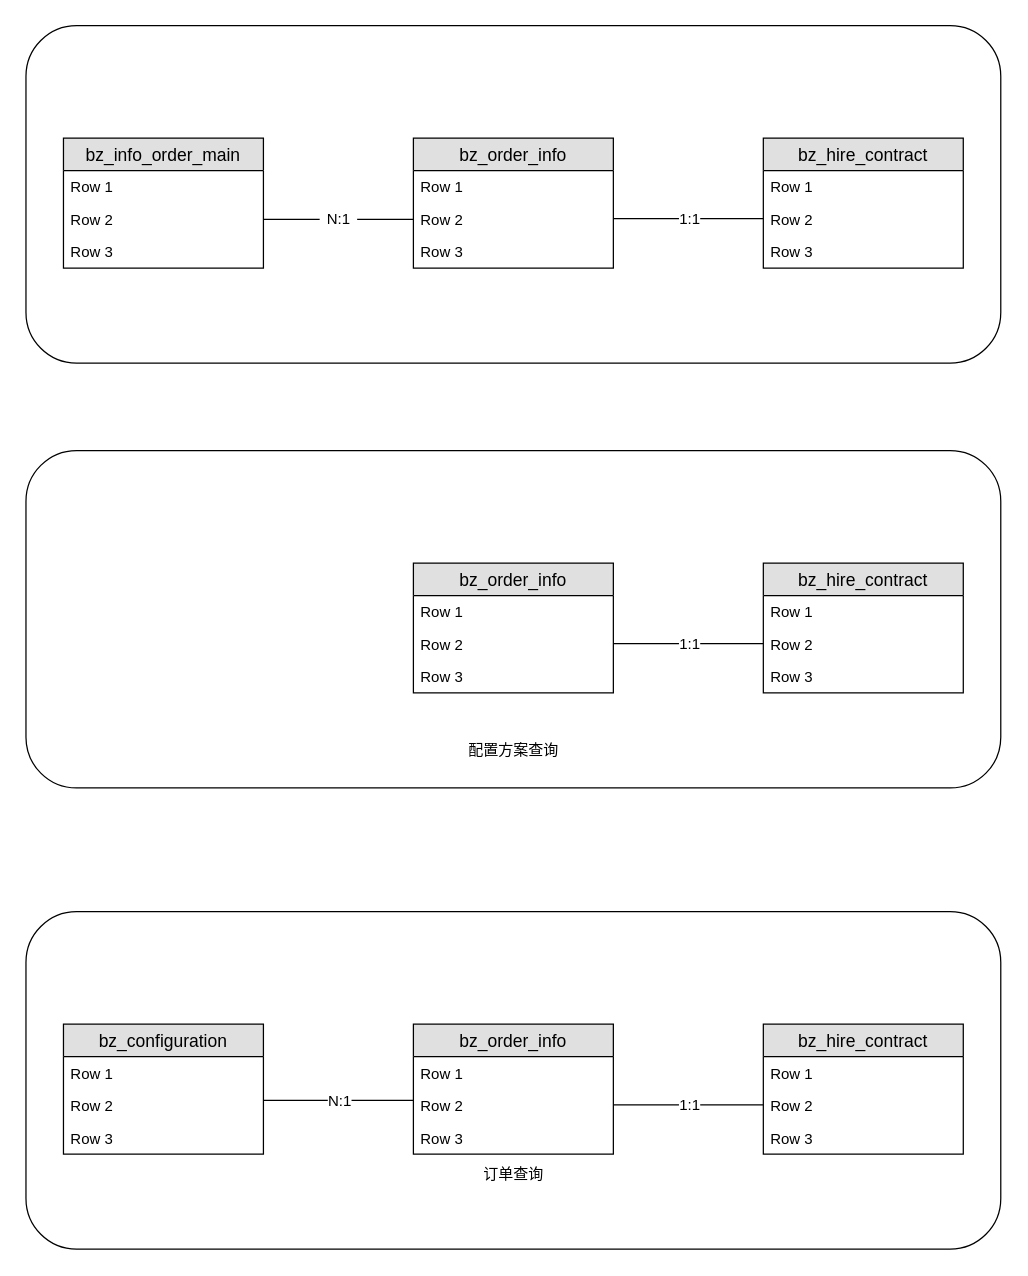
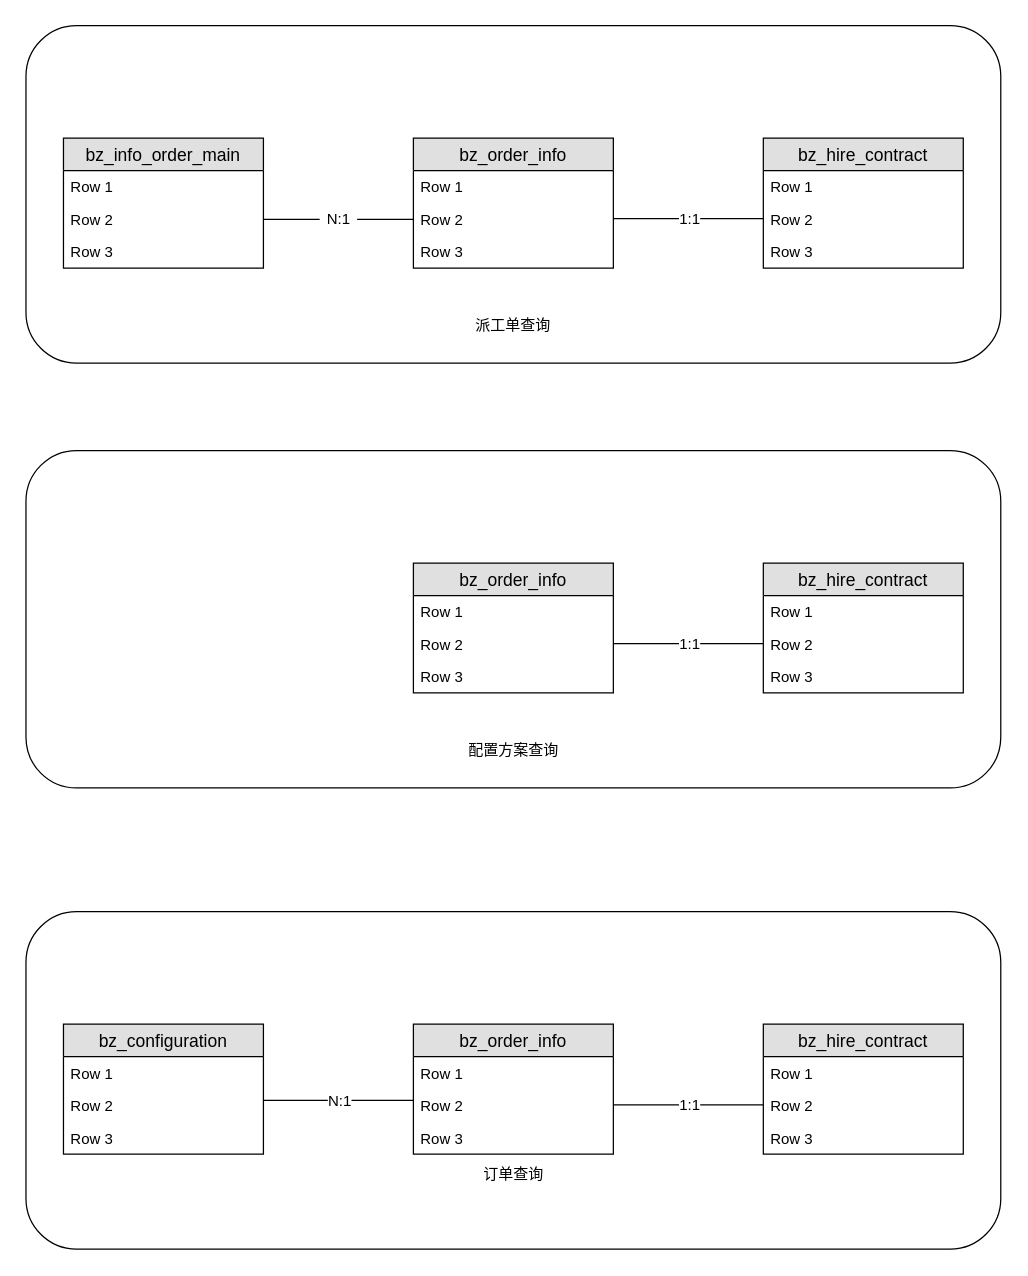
none -> (513, 326)
